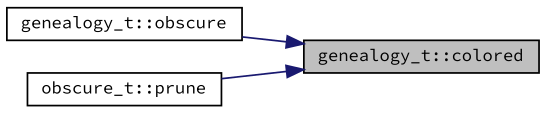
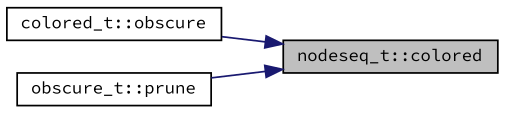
(124, 24) -> (114, 24)
(421, 57) -> (391, 57)
